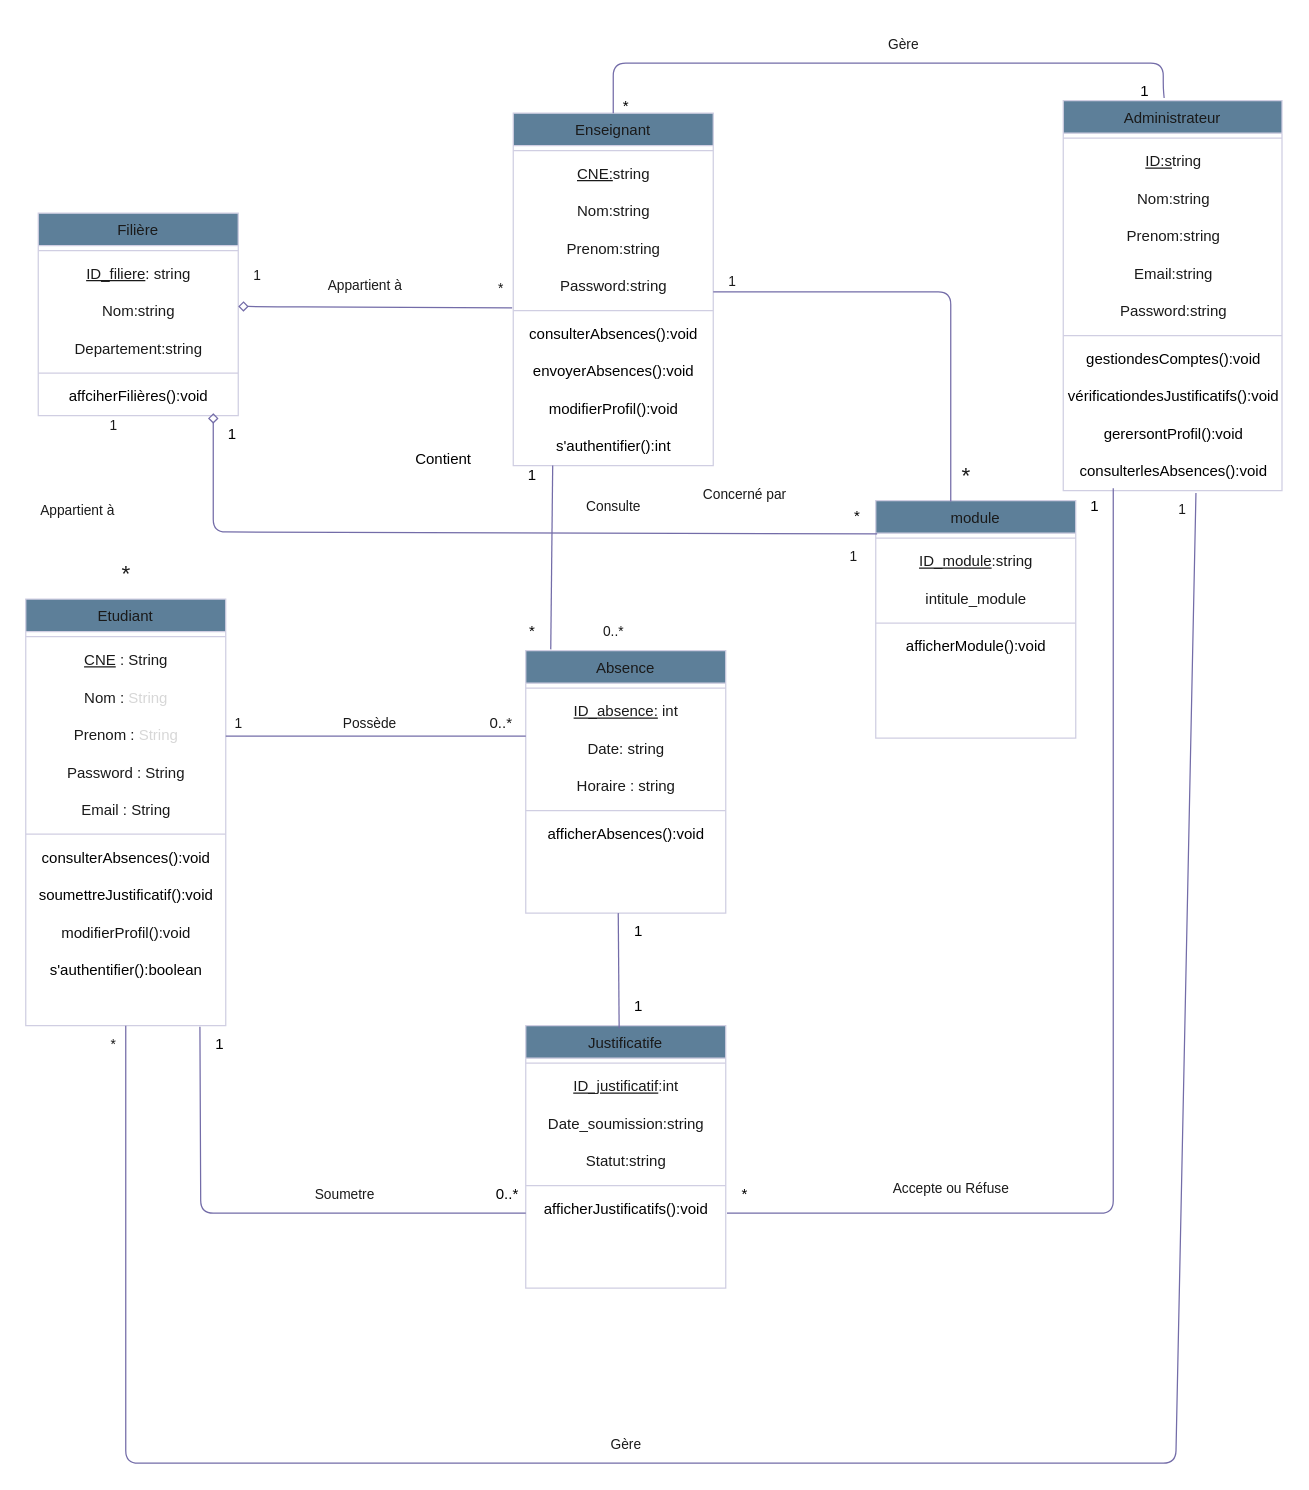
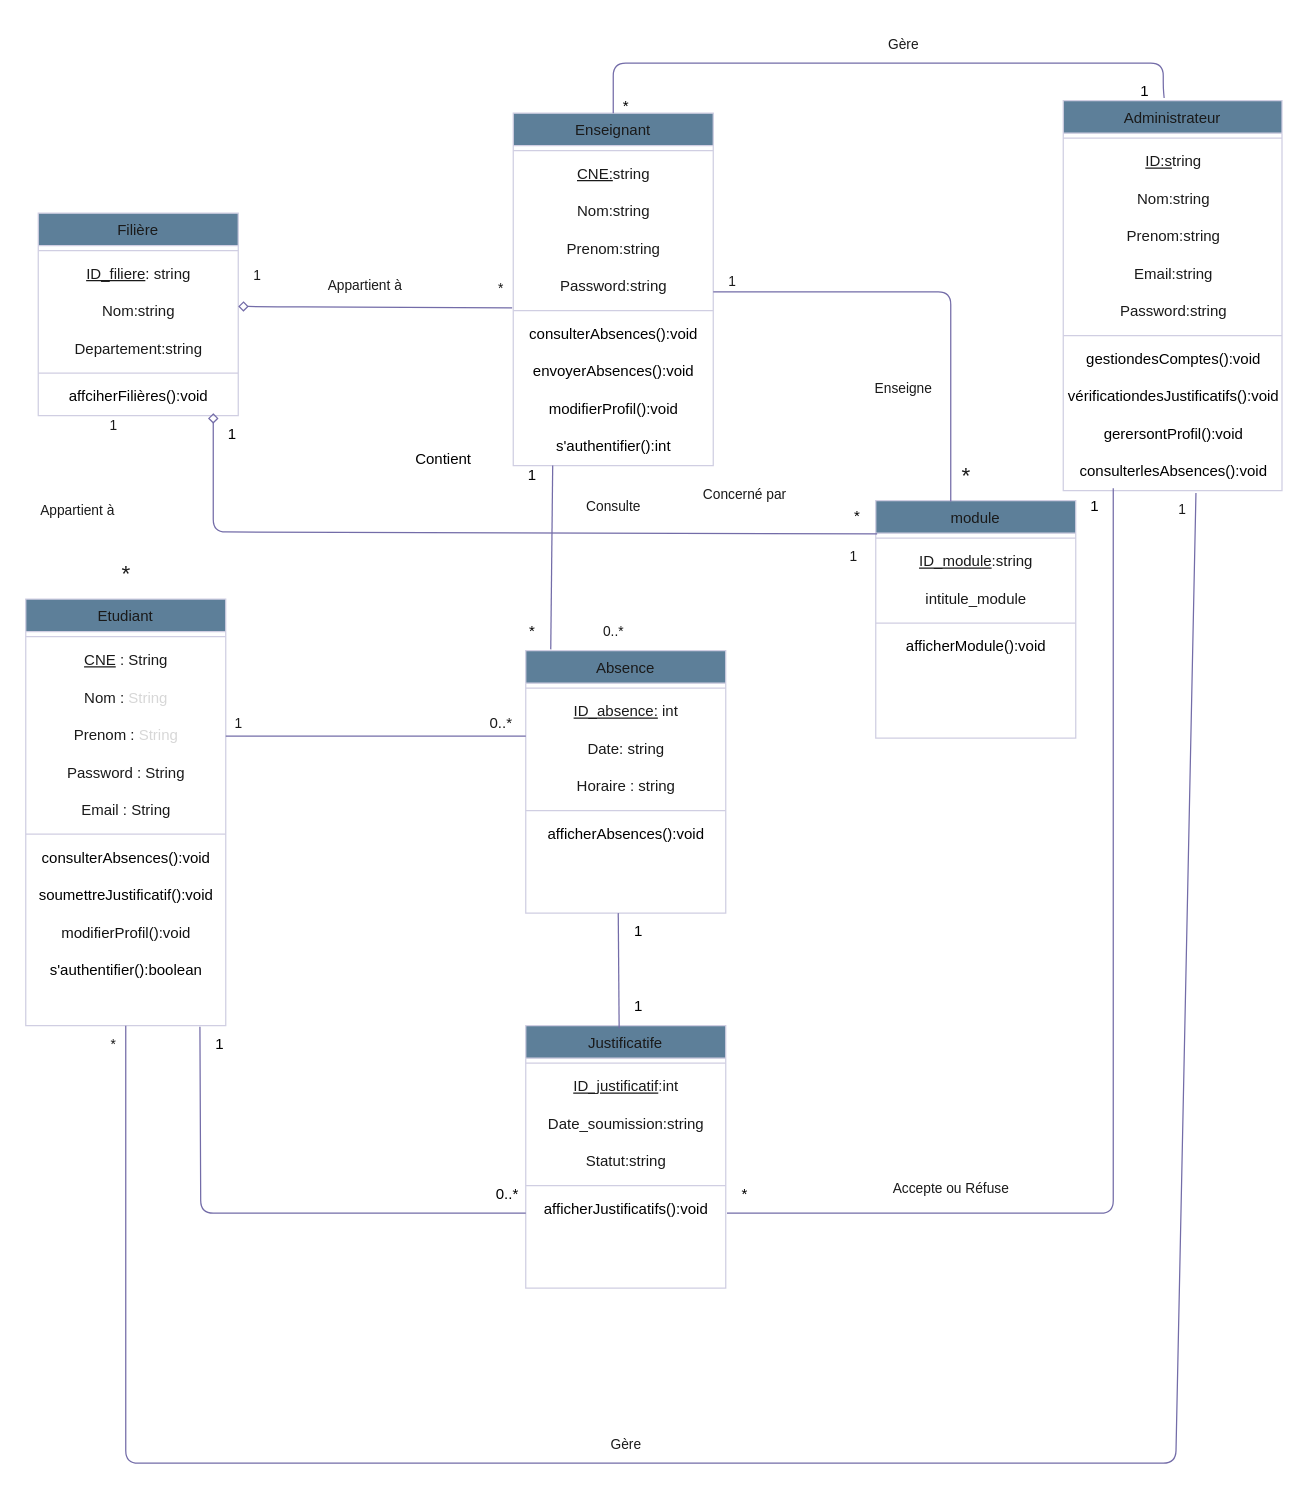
none -> (903, 388)
(369, 723) -> none
(344, 1194) -> none
